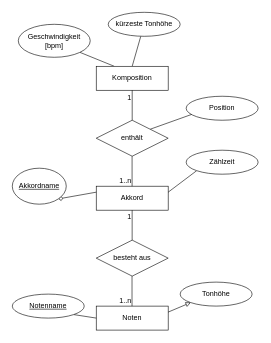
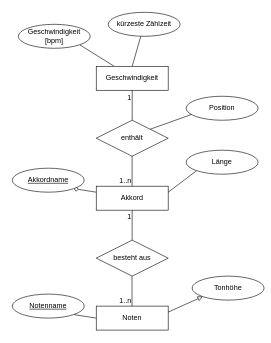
(144, 24) -> (144, 24)
(54, 41) -> (54, 36)
(132, 78) -> (132, 78)
(222, 162) -> (222, 162)
(39, 186) -> (48, 180)
(216, 294) -> (228, 288)
